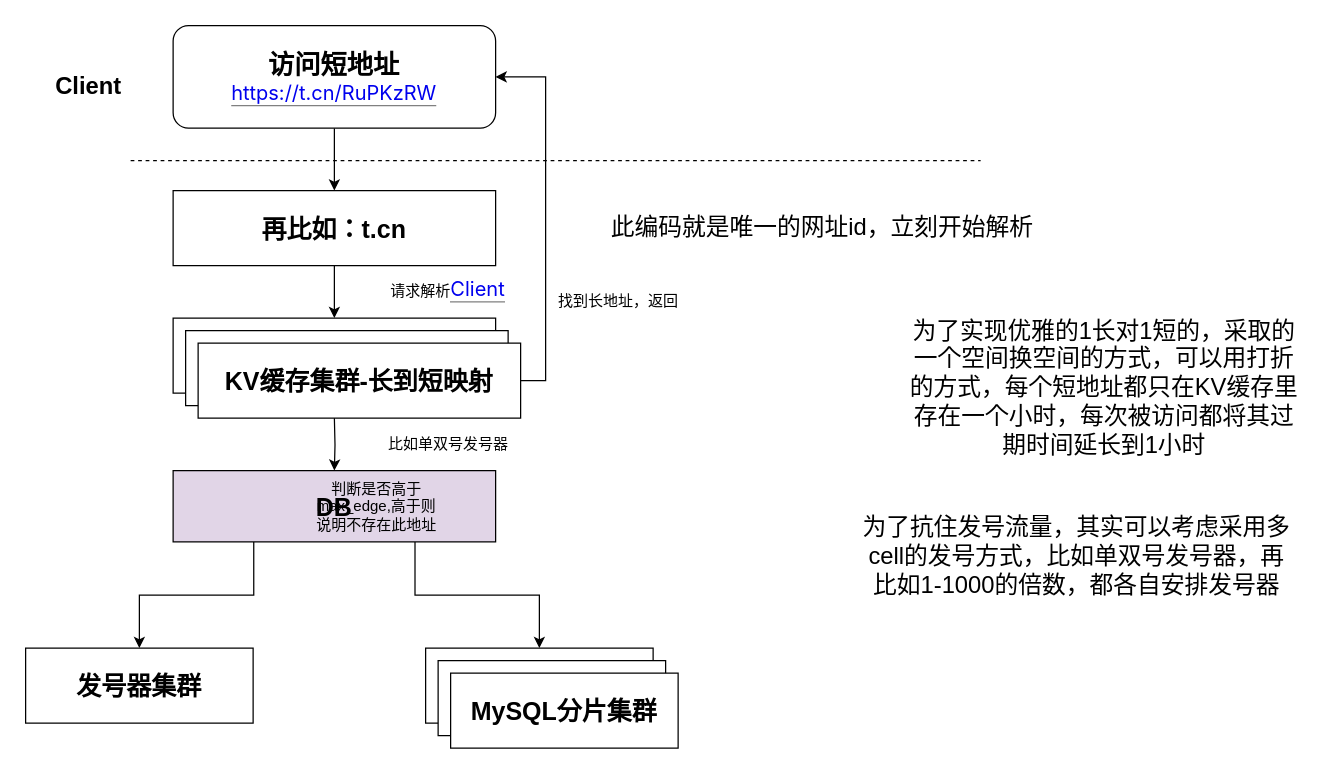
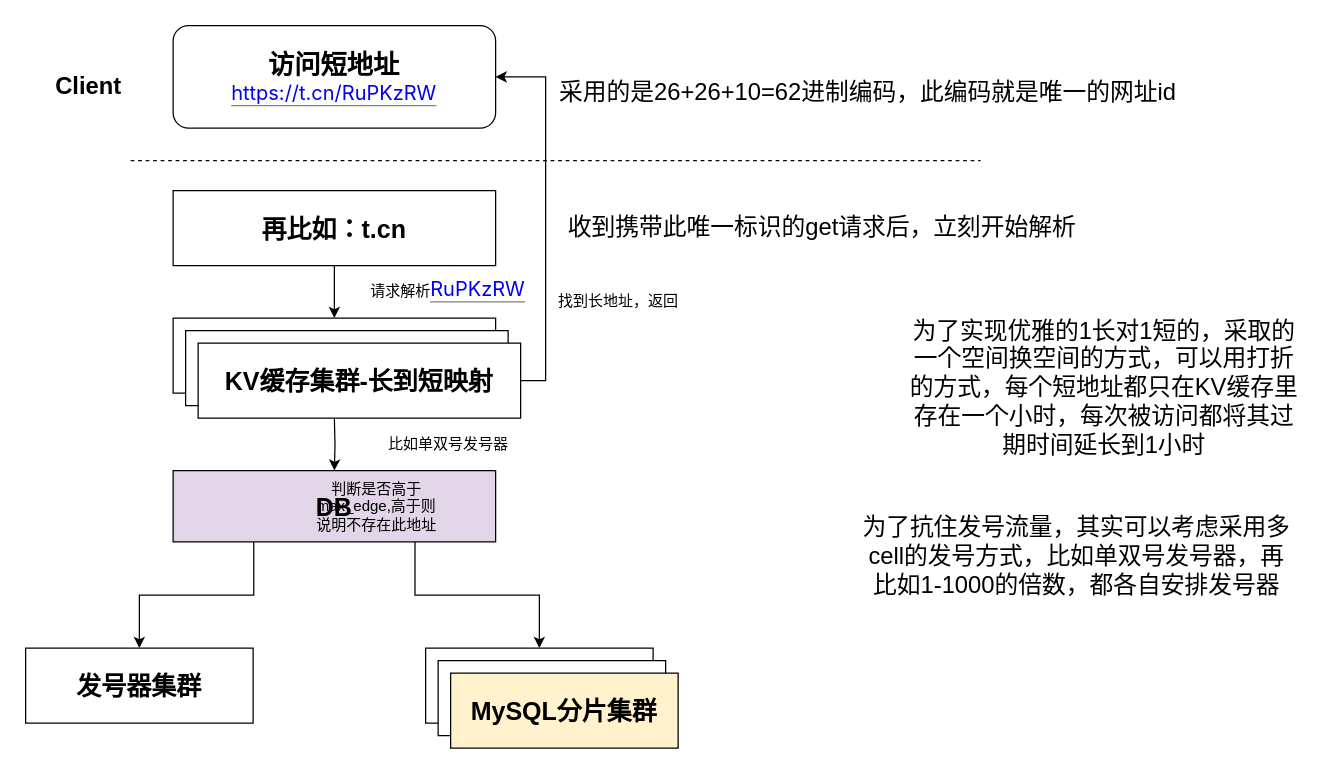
none -> (868, 93)
(334, 155) -> none
(823, 228) -> (823, 228)
(448, 289) -> (448, 289)
(564, 711) -> (564, 711)
